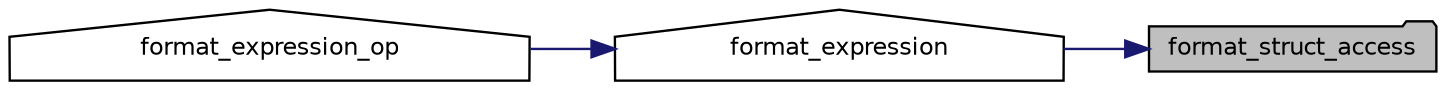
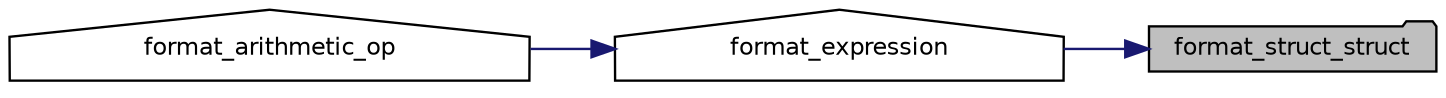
(270, 49) -> (270, 49)
(1293, 49) -> (1293, 49)
